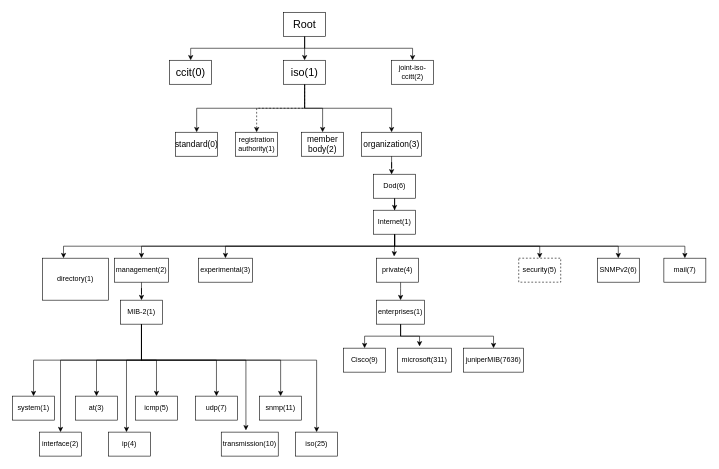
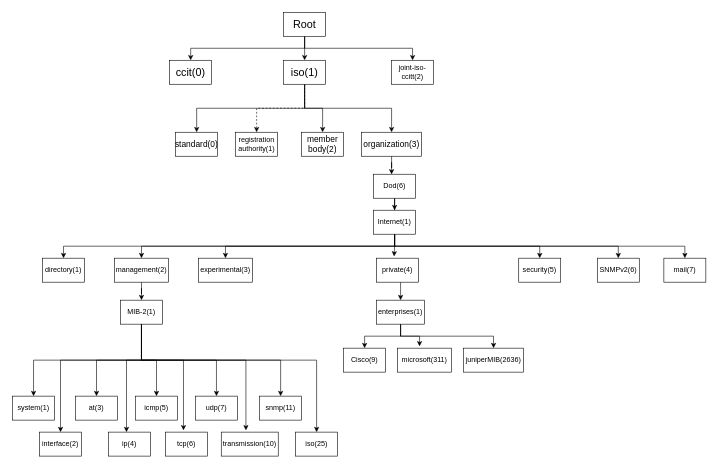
(540, 270) -> (540, 270)
(75, 279) -> (63, 270)
(494, 360) -> (494, 360)
none -> (183, 394)
none -> (186, 444)
